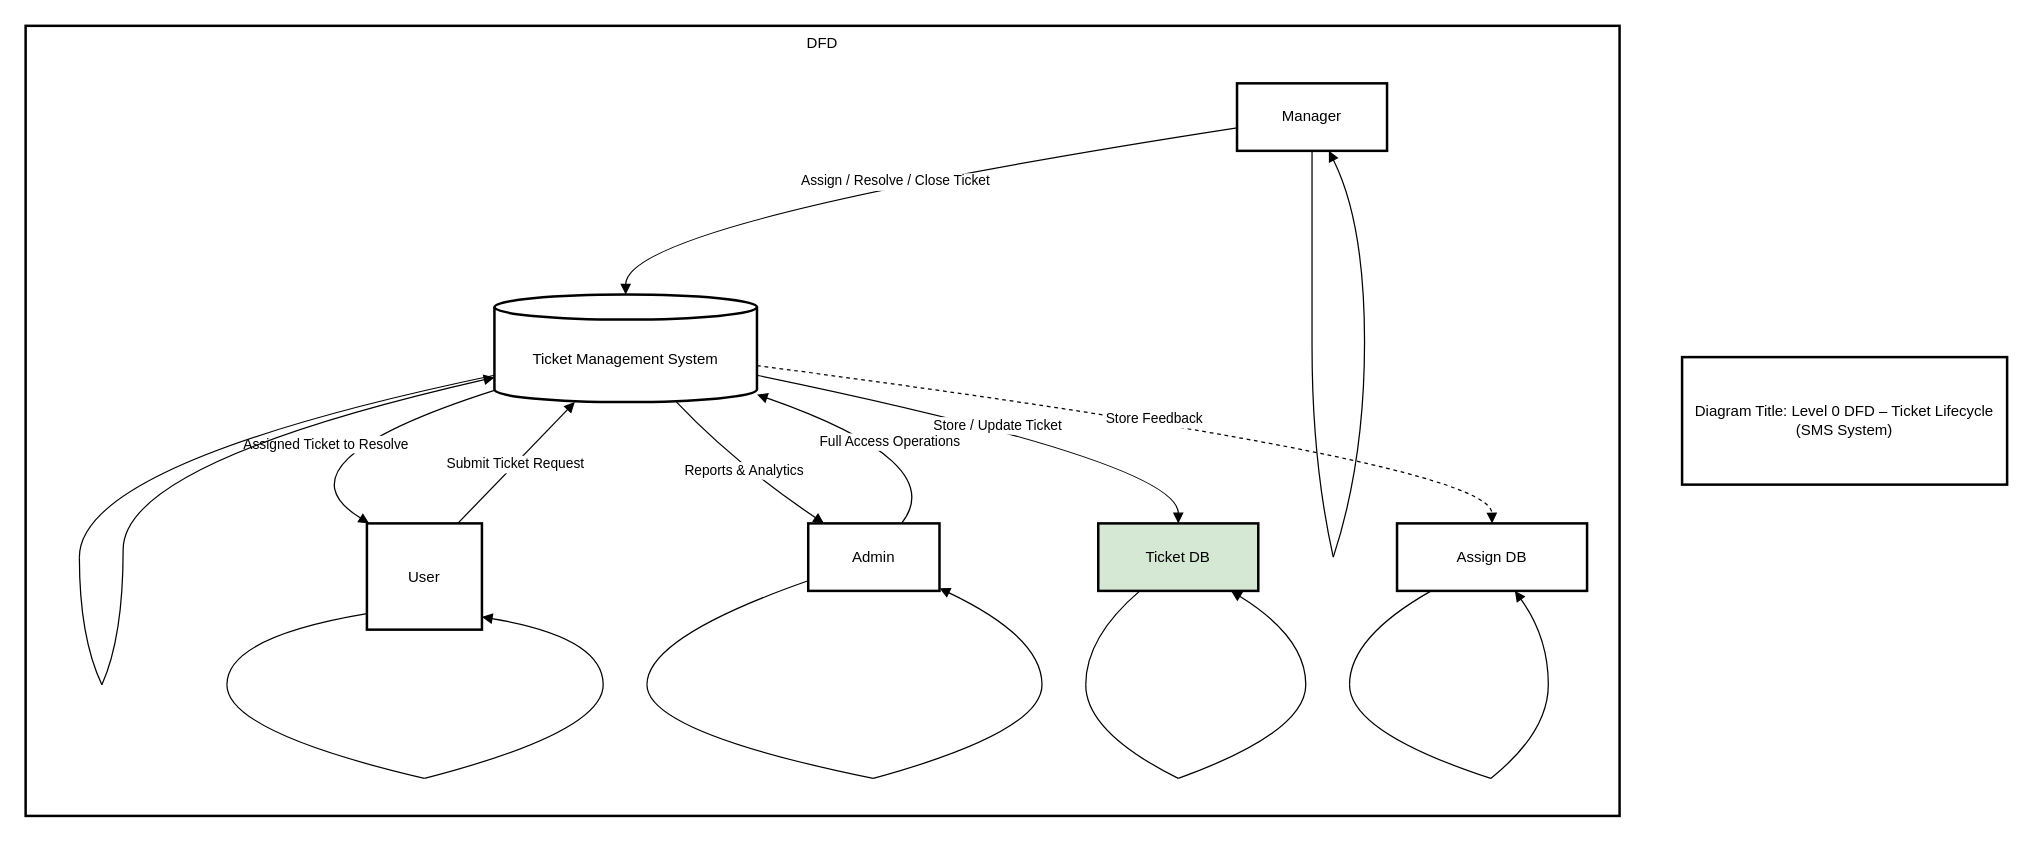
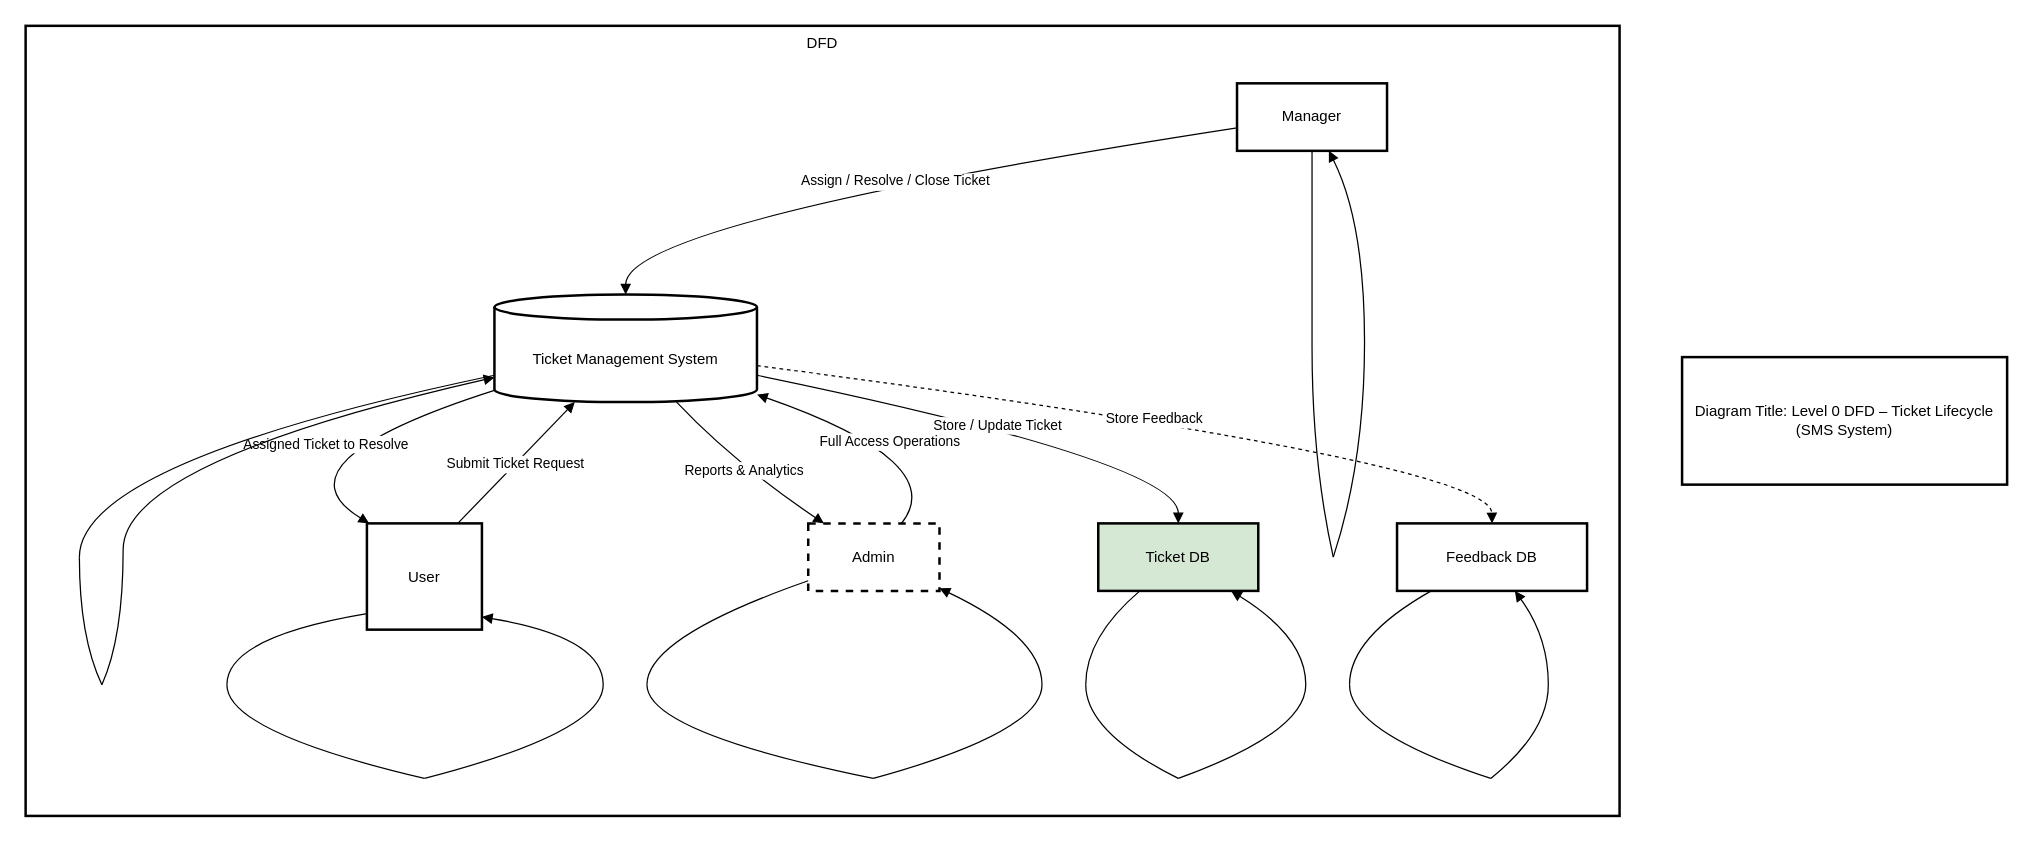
(874, 557) -> (874, 557)
(1492, 557) -> (1492, 557)
